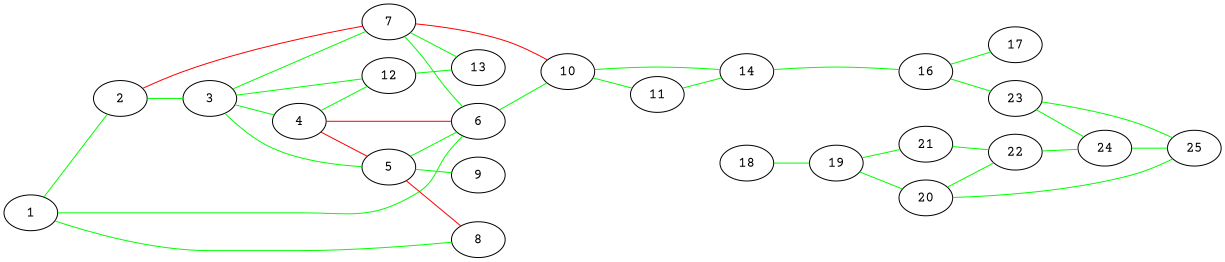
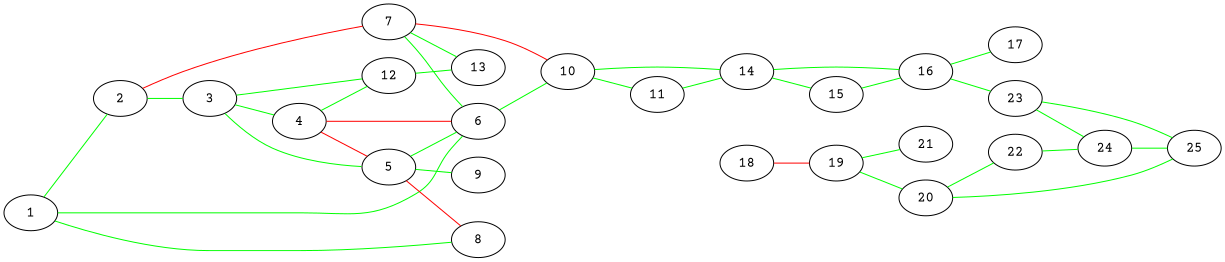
(299, 60) -> none
none -> (836, 94)
(971, 148) -> none
(792, 163) -> (792, 163)
